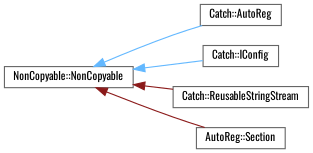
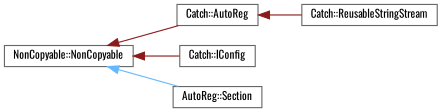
(153, 42) -> (148, 34)
(174, 64) -> (162, 56)
(159, 88) -> (286, 15)
(155, 111) -> (148, 78)
